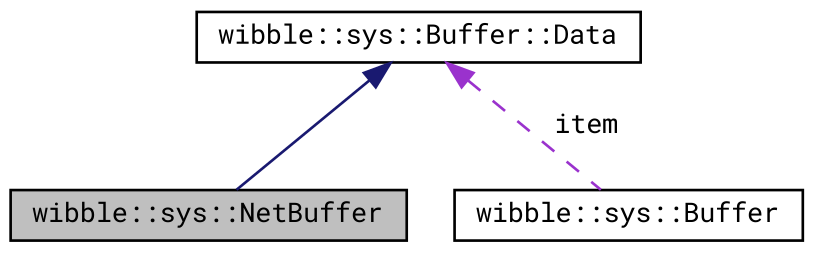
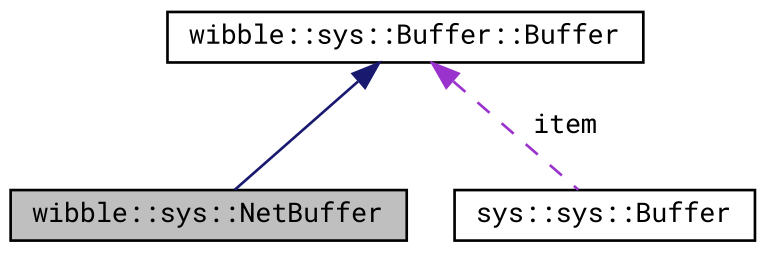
(419, 37) -> (405, 37)
(629, 215) -> (605, 215)
